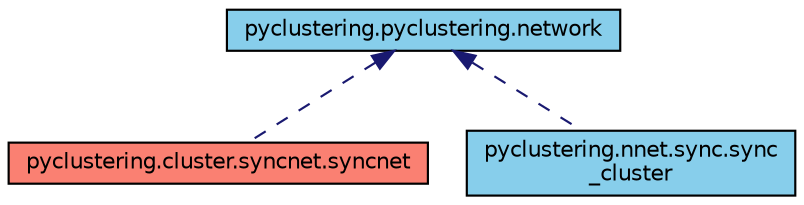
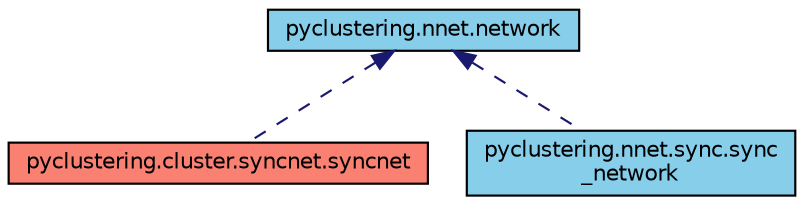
(424, 30) -> (424, 30)
(631, 163) -> (631, 163)
